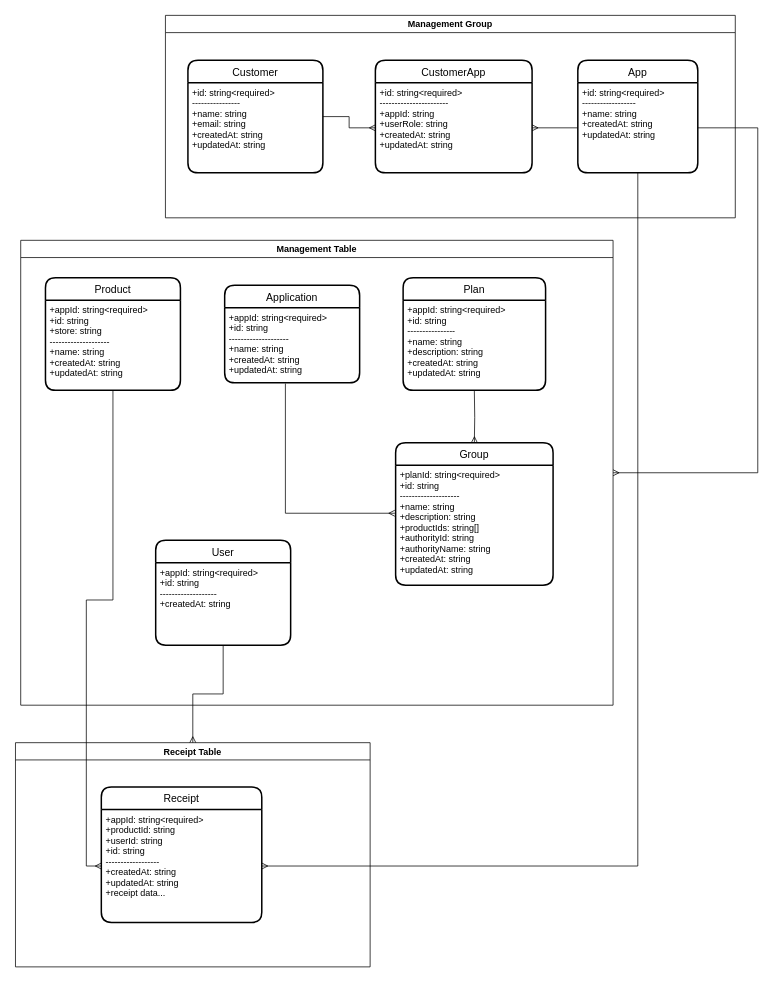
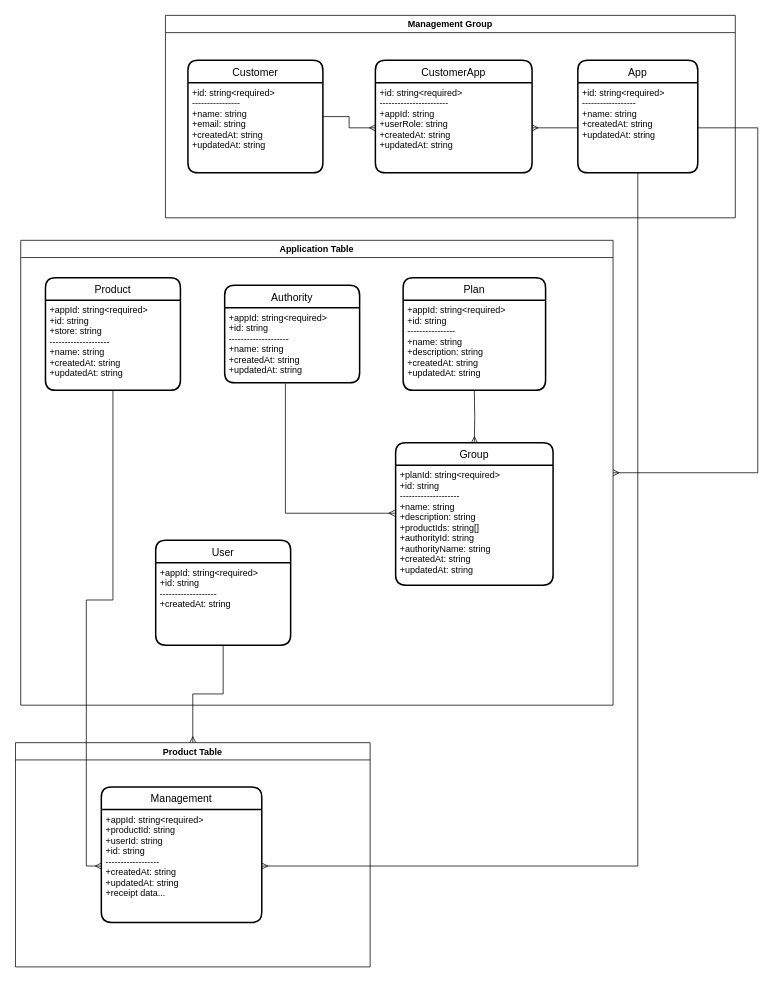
(317, 249) -> (317, 249)
(292, 297) -> (292, 297)
(192, 752) -> (192, 752)
(181, 799) -> (181, 799)
